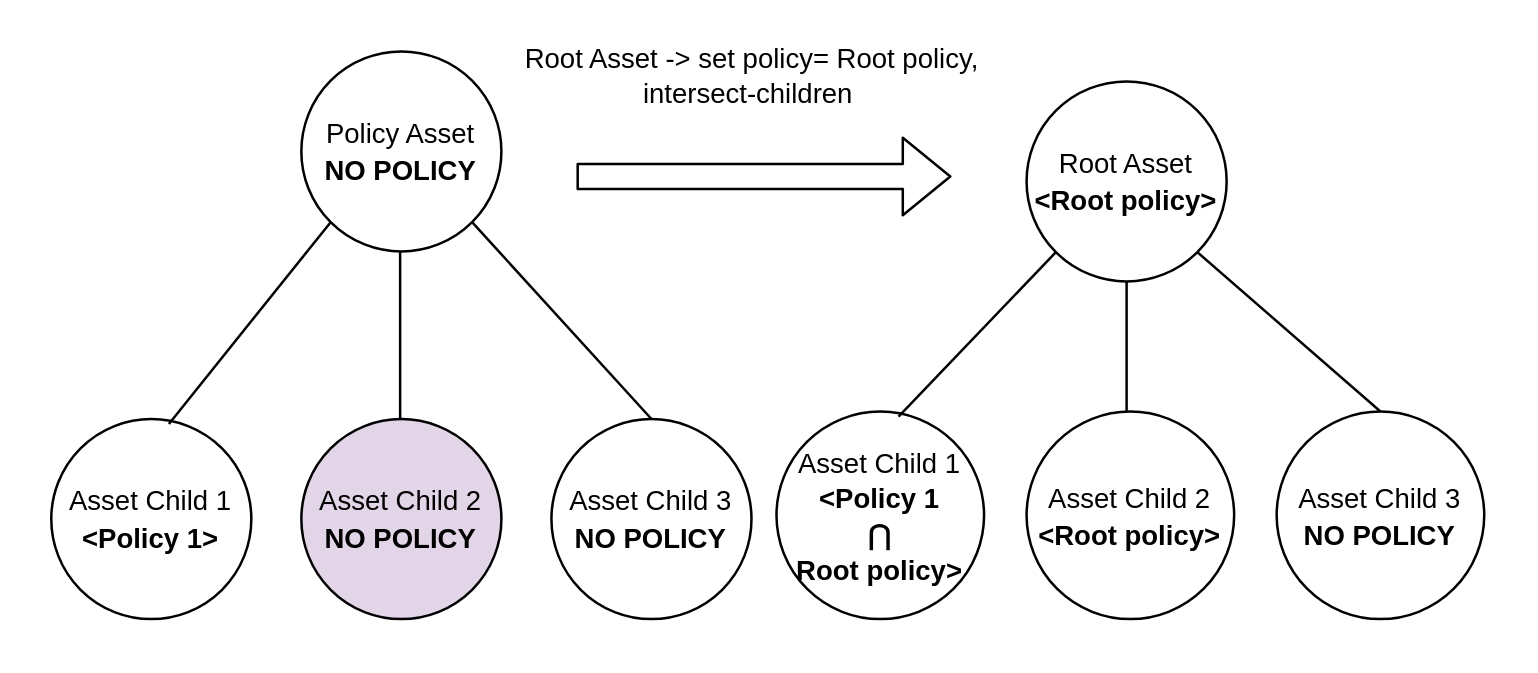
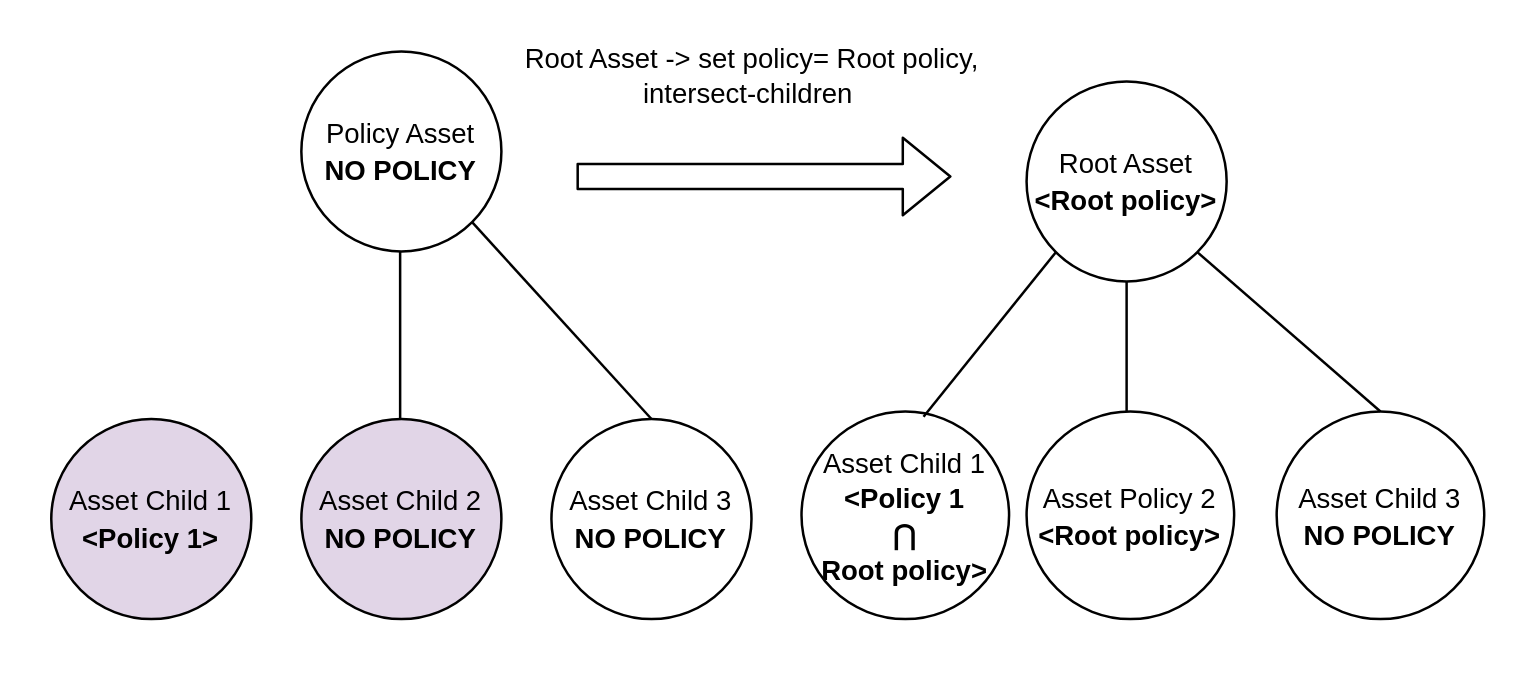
(250, 323) -> none
(880, 515) -> (905, 515)
(1130, 516) -> (1130, 516)
(151, 519) -> (151, 519)
